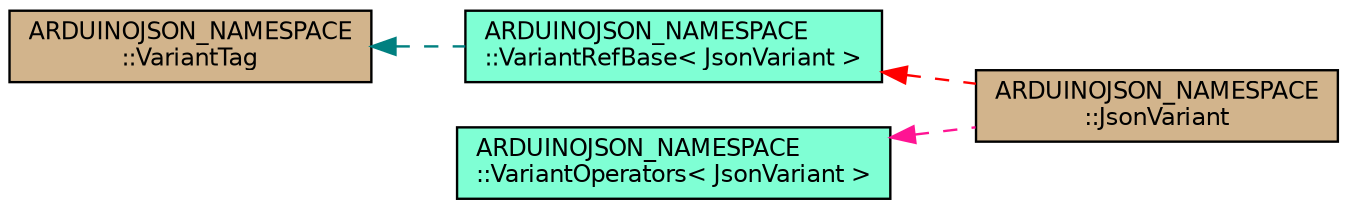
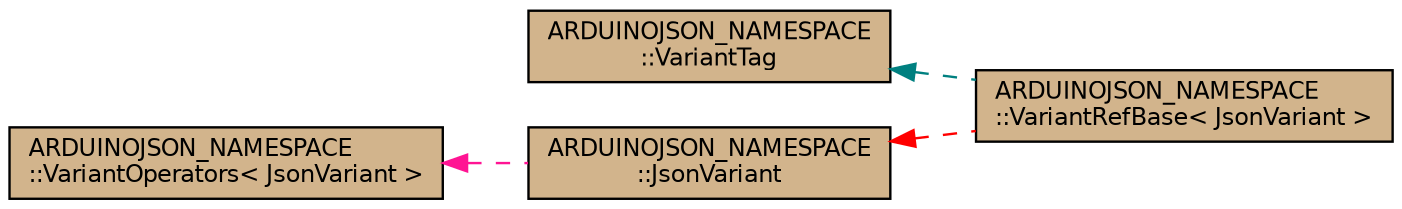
(674, 46) -> (1184, 106)
(941, 79) -> (945, 135)
(674, 163) -> (226, 163)
